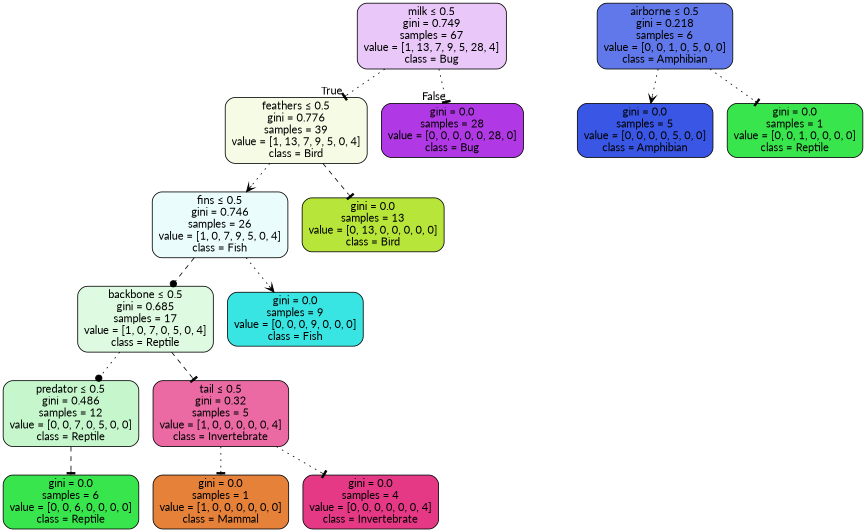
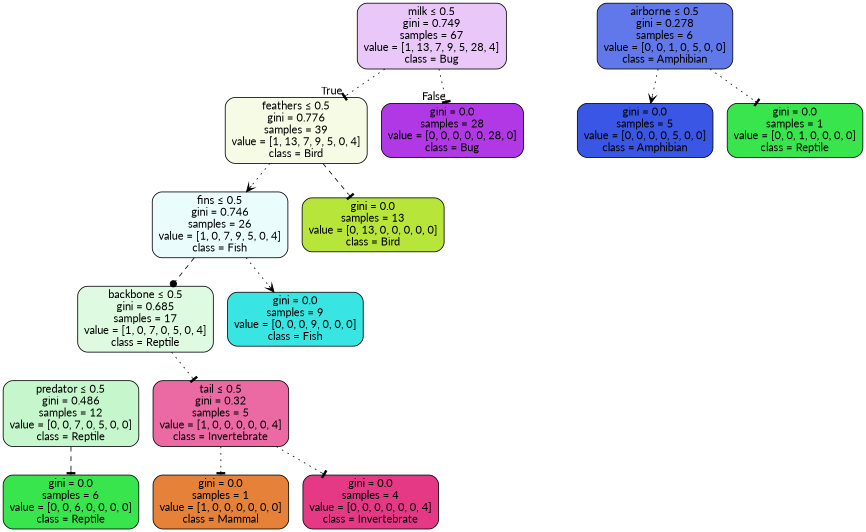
(665, 24) -> (665, 24)
(110, 364) -> none
(182, 365) -> (182, 365)
